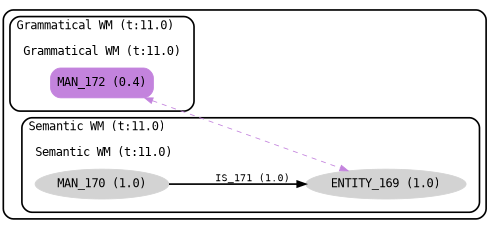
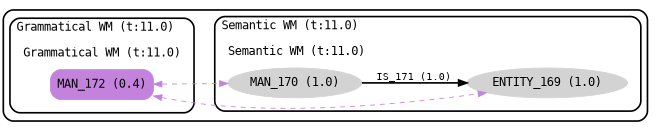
none -> (182, 84)
